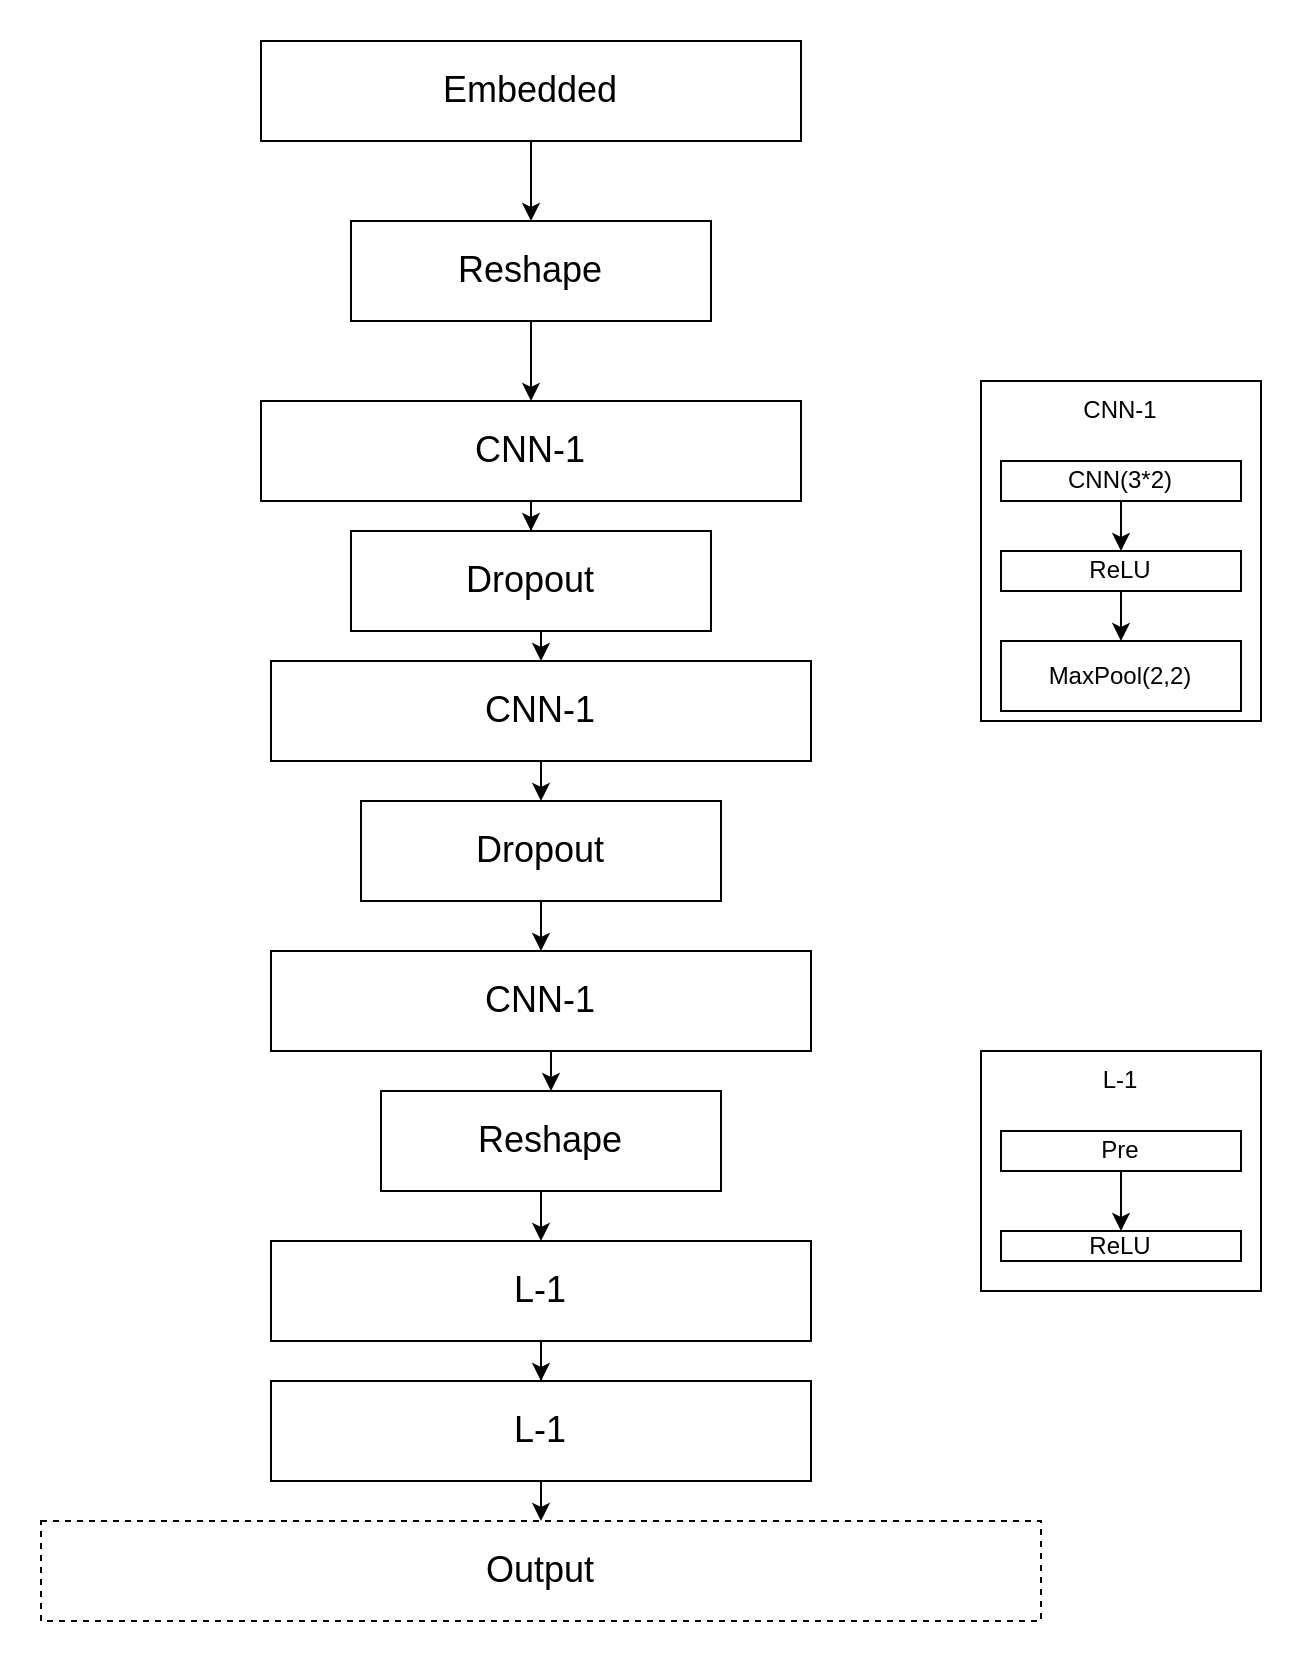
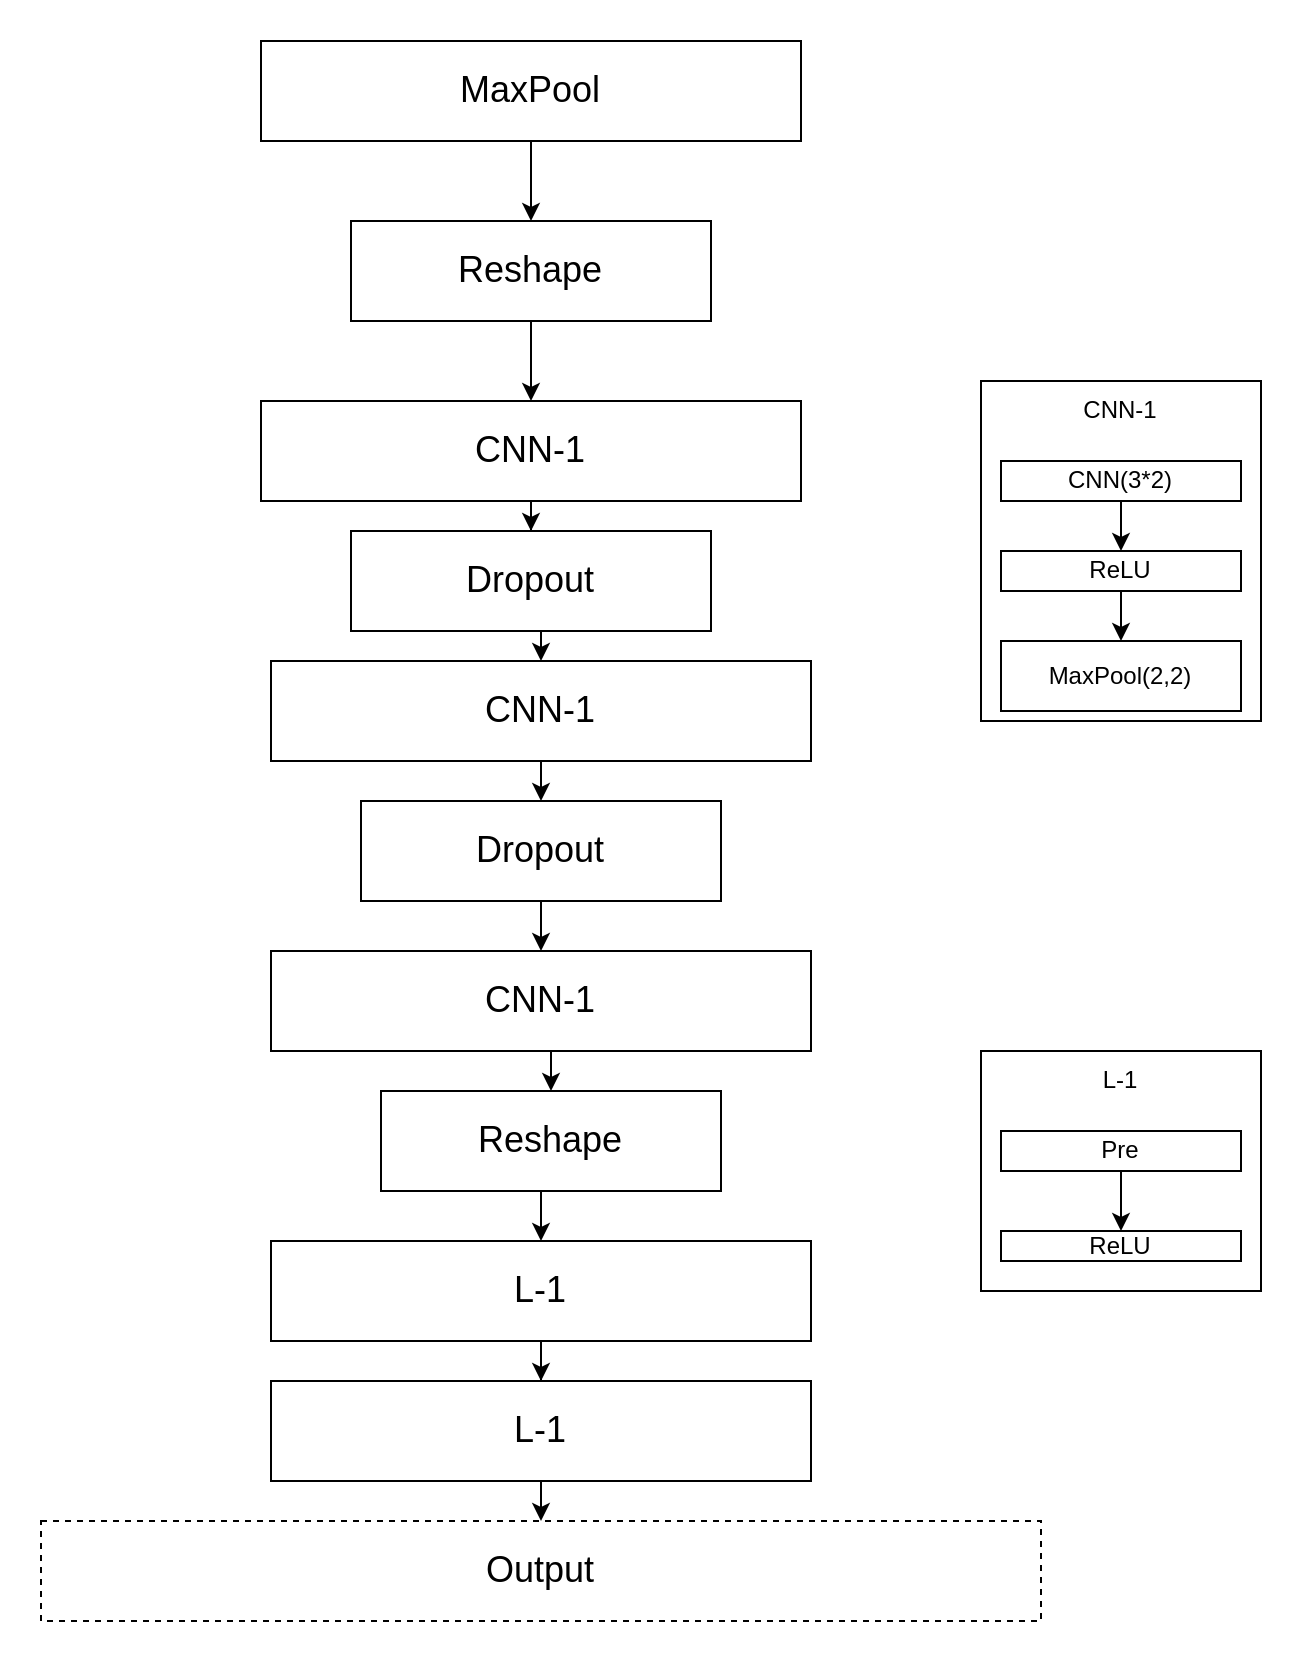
(531, 91) -> (531, 91)
